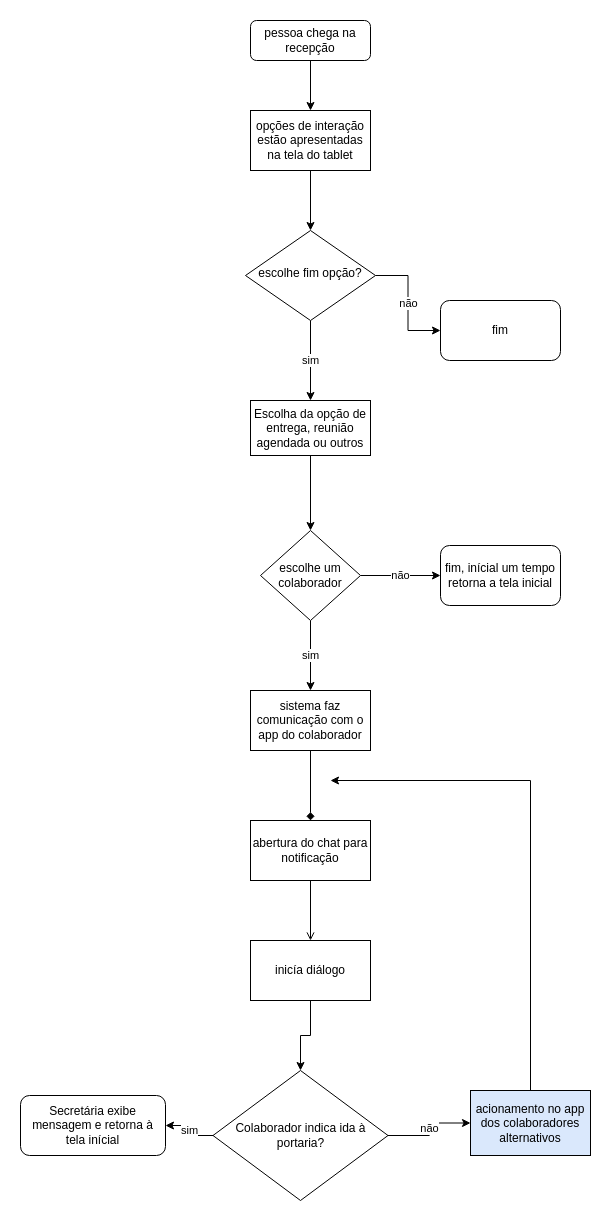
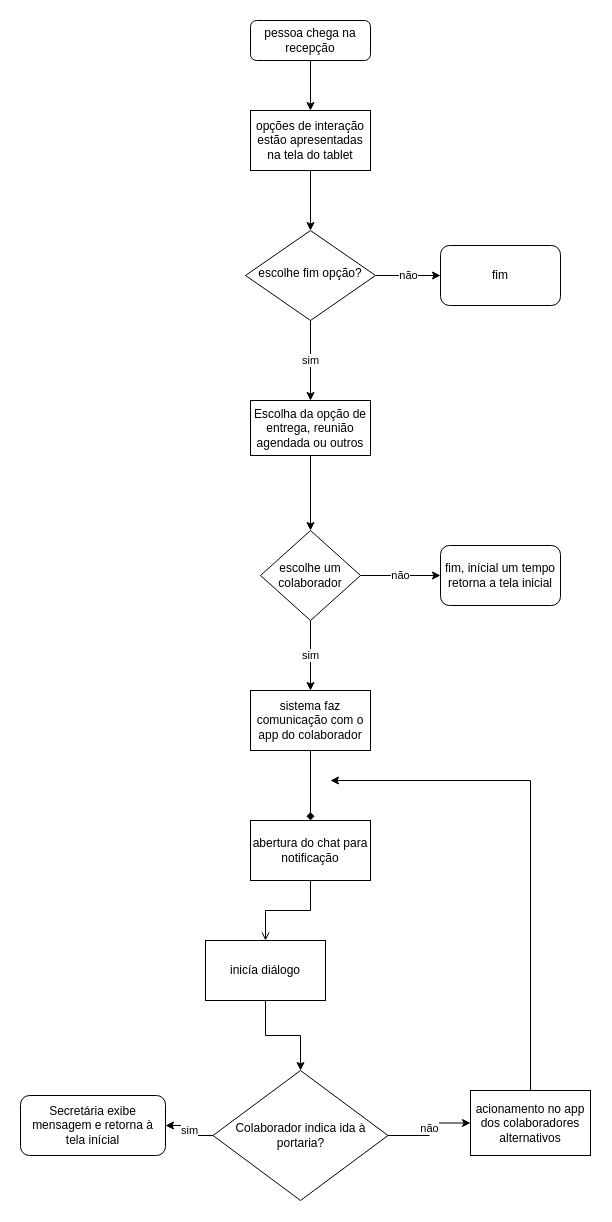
(501, 331) -> (501, 276)
(311, 971) -> (266, 971)
(531, 1123) -> (531, 1123)
